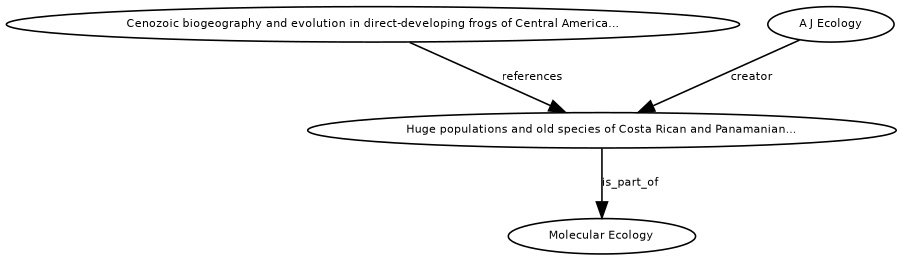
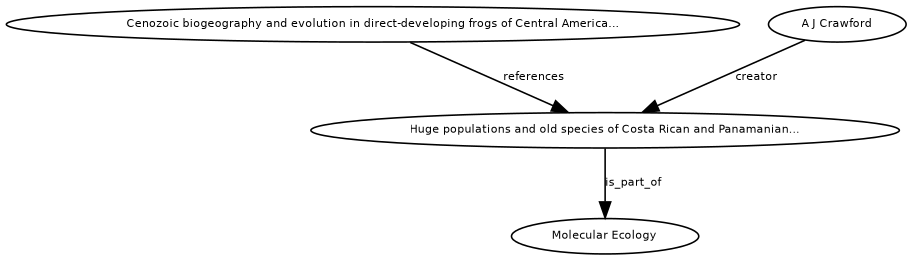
(831, 24) -> (837, 24)
